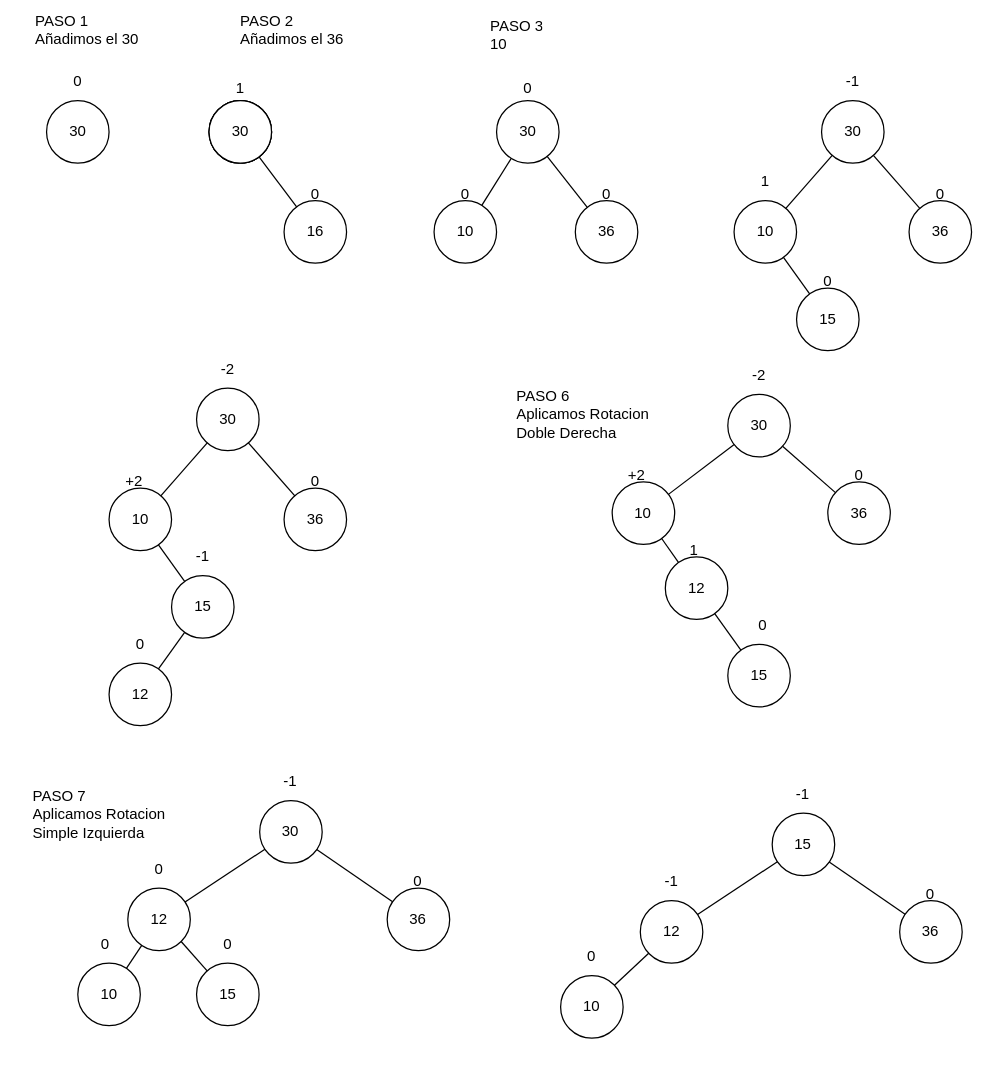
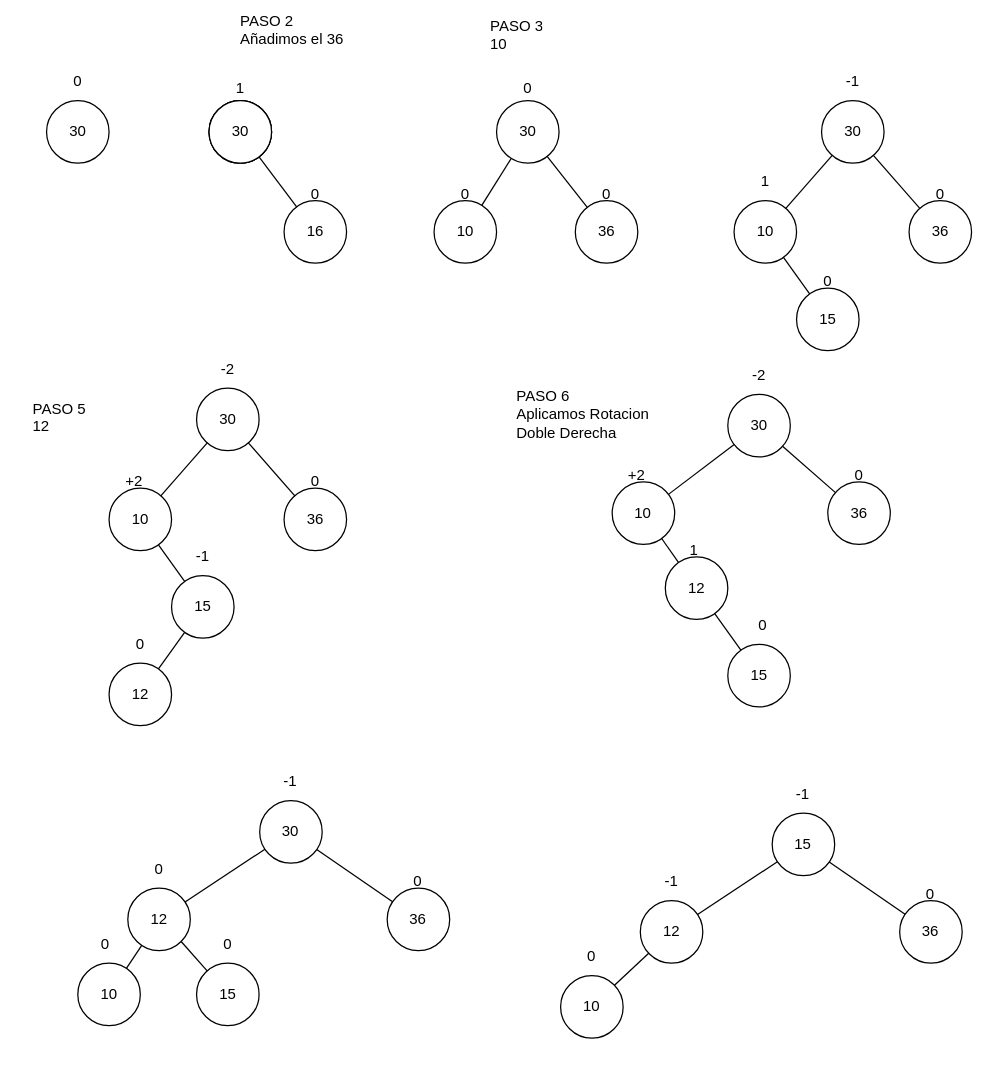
(90, 38) -> none
none -> (89, 426)
(105, 826) -> none
